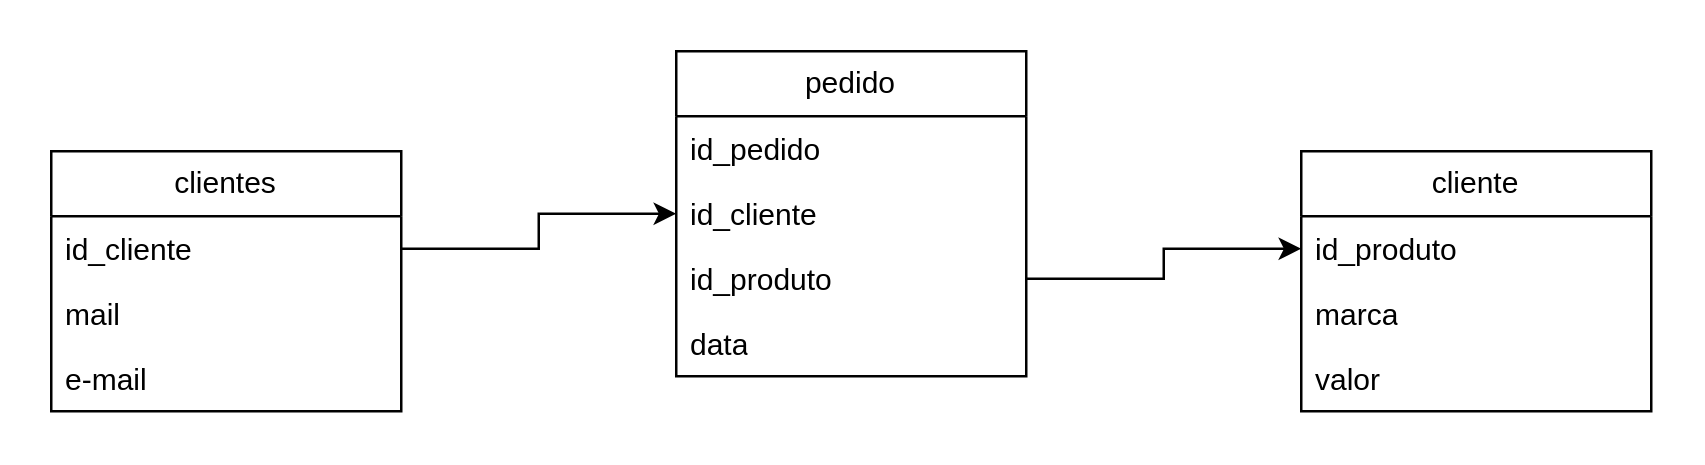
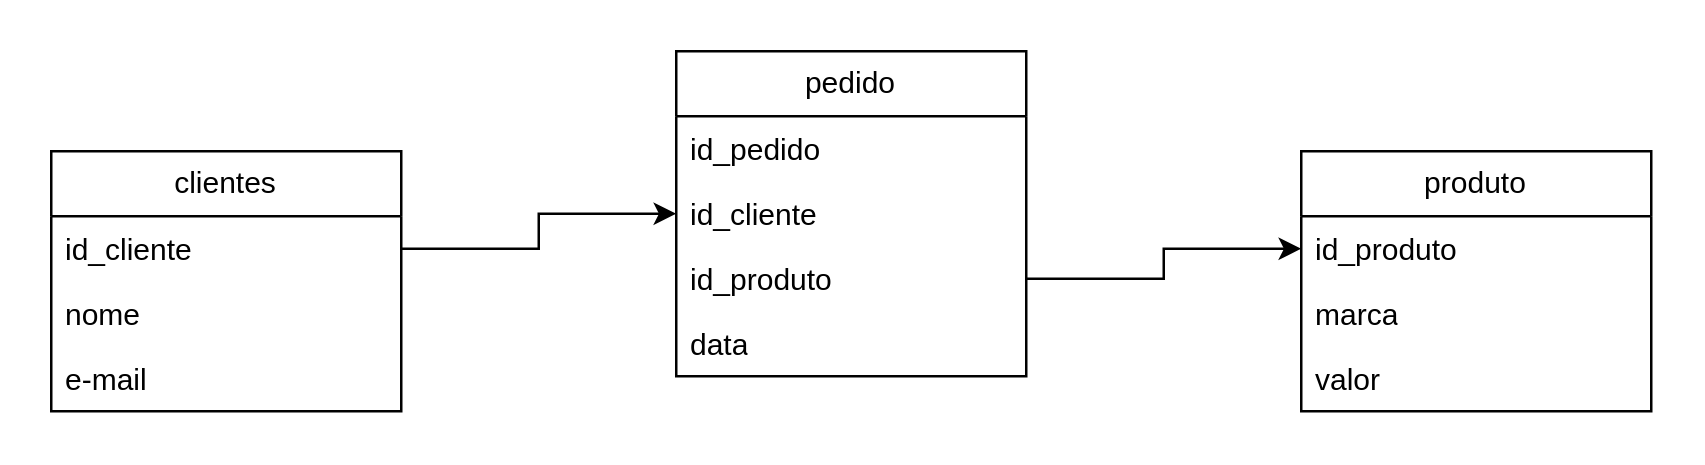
(1476, 184) -> (1476, 184)
(92, 317) -> (100, 317)
